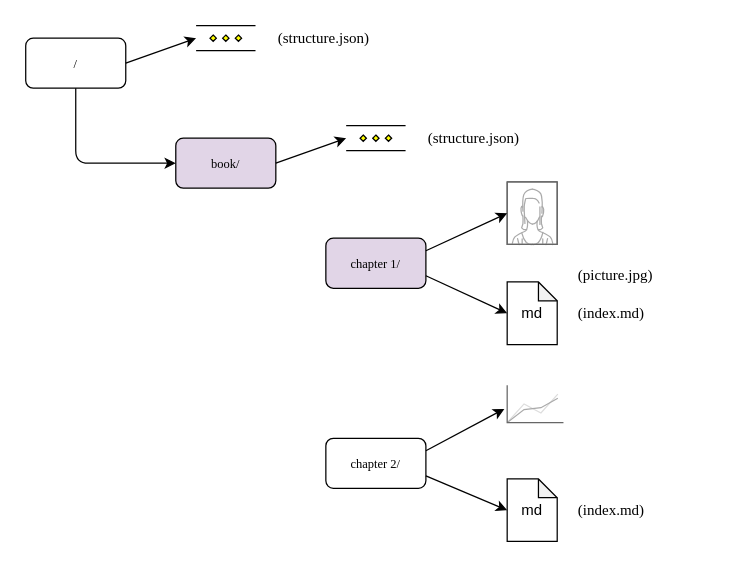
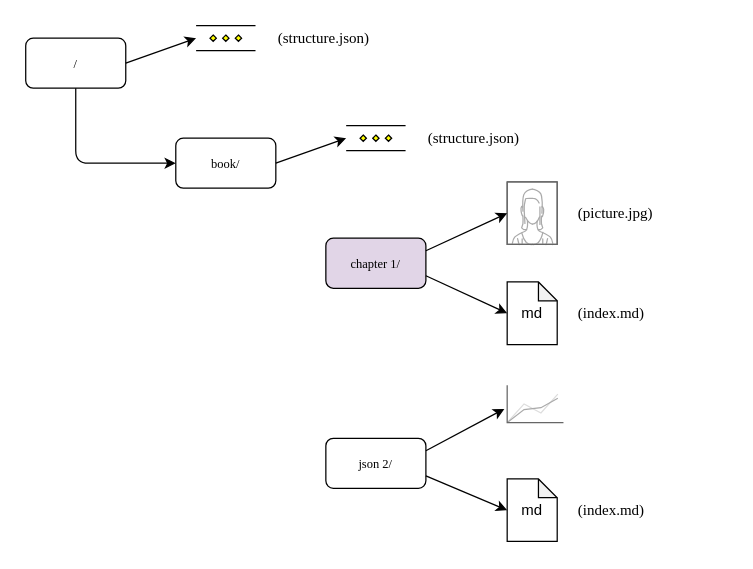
(226, 163) -> (226, 163)
(651, 276) -> (651, 213)
(376, 463) -> (376, 463)
